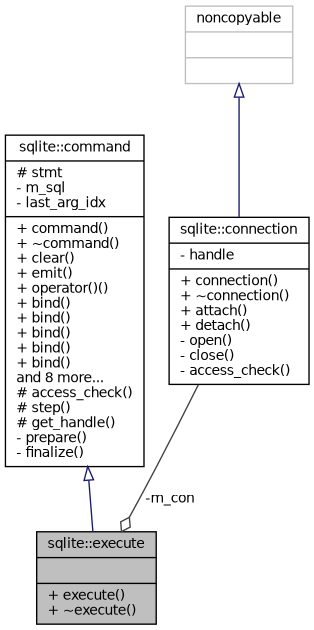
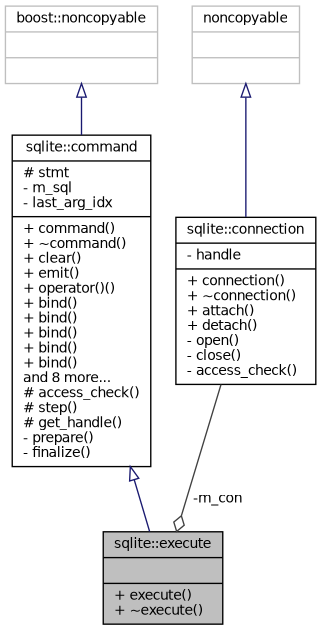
none -> (82, 45)
